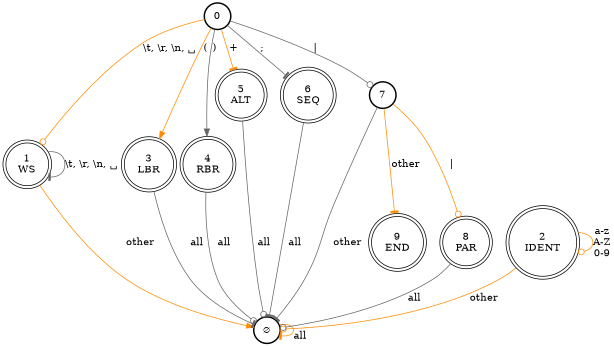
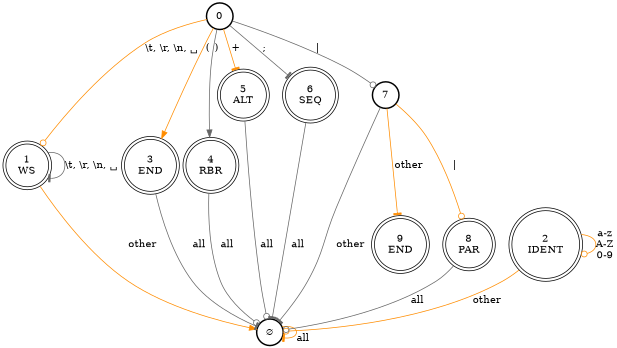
(149, 164) -> (150, 165)
